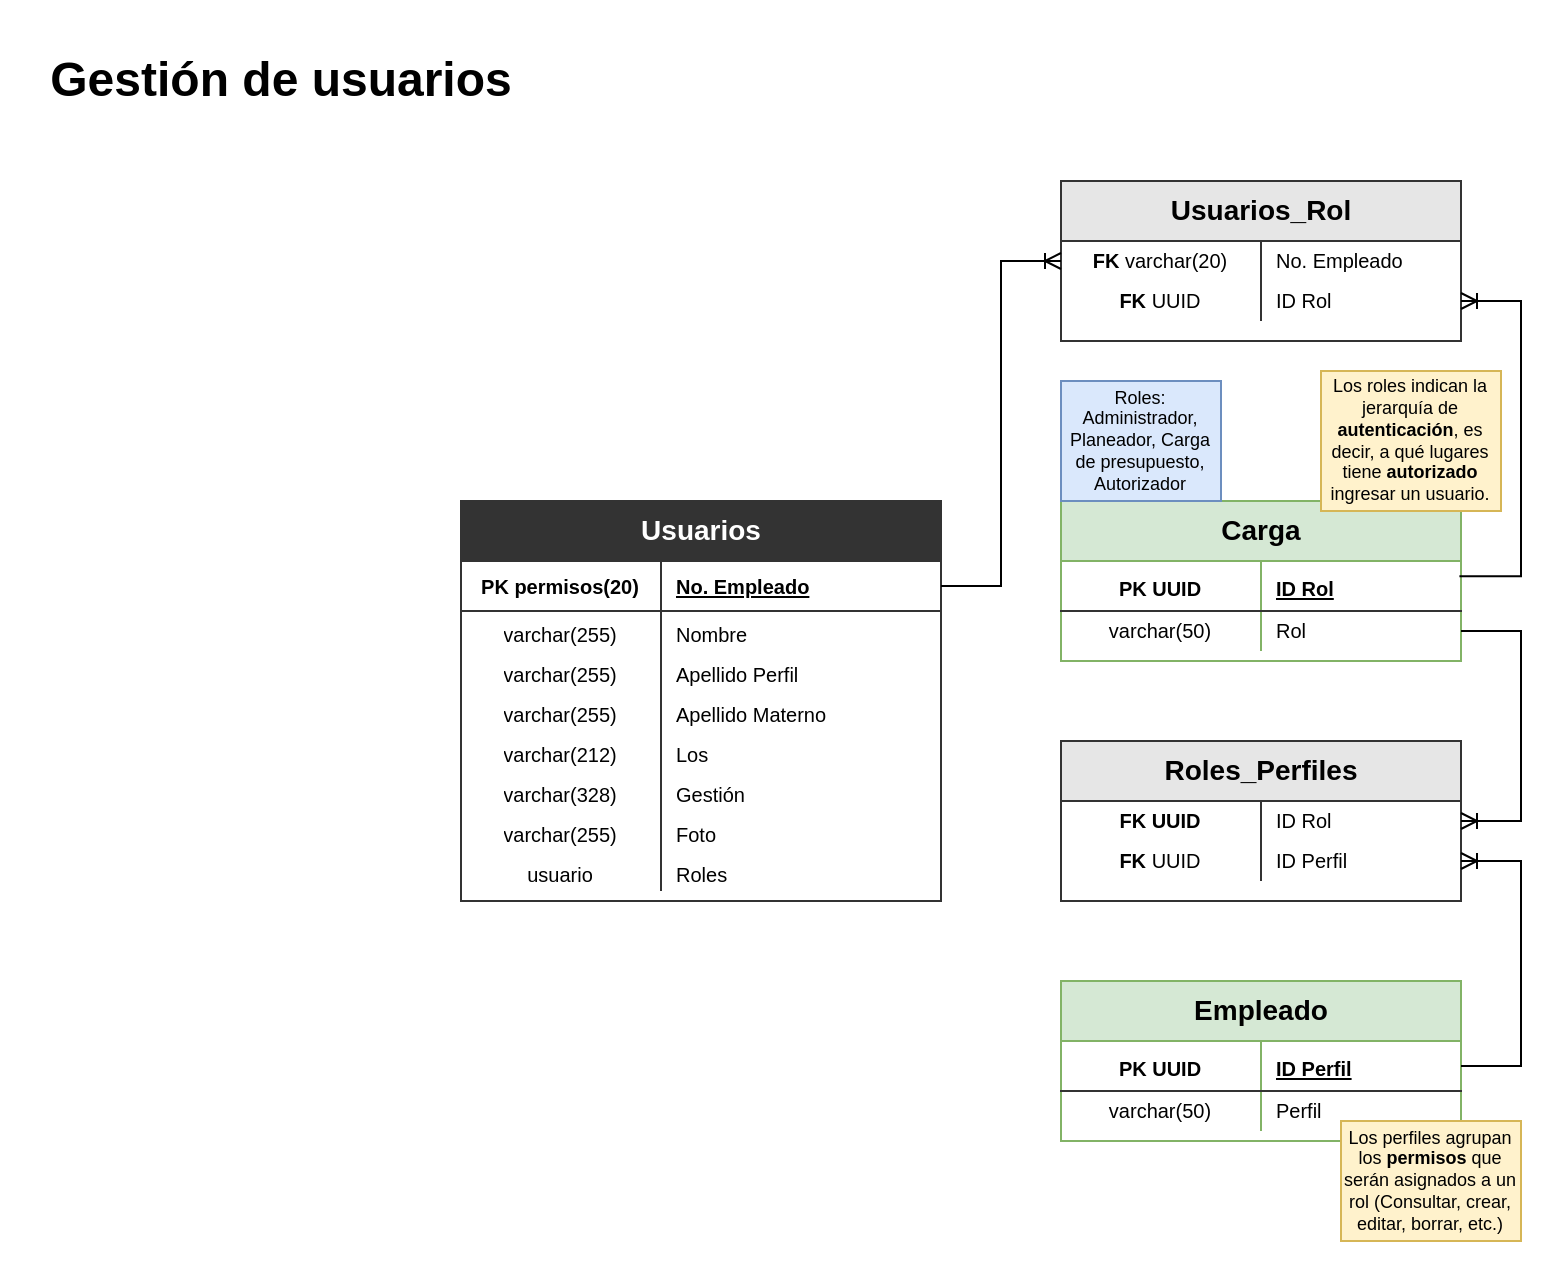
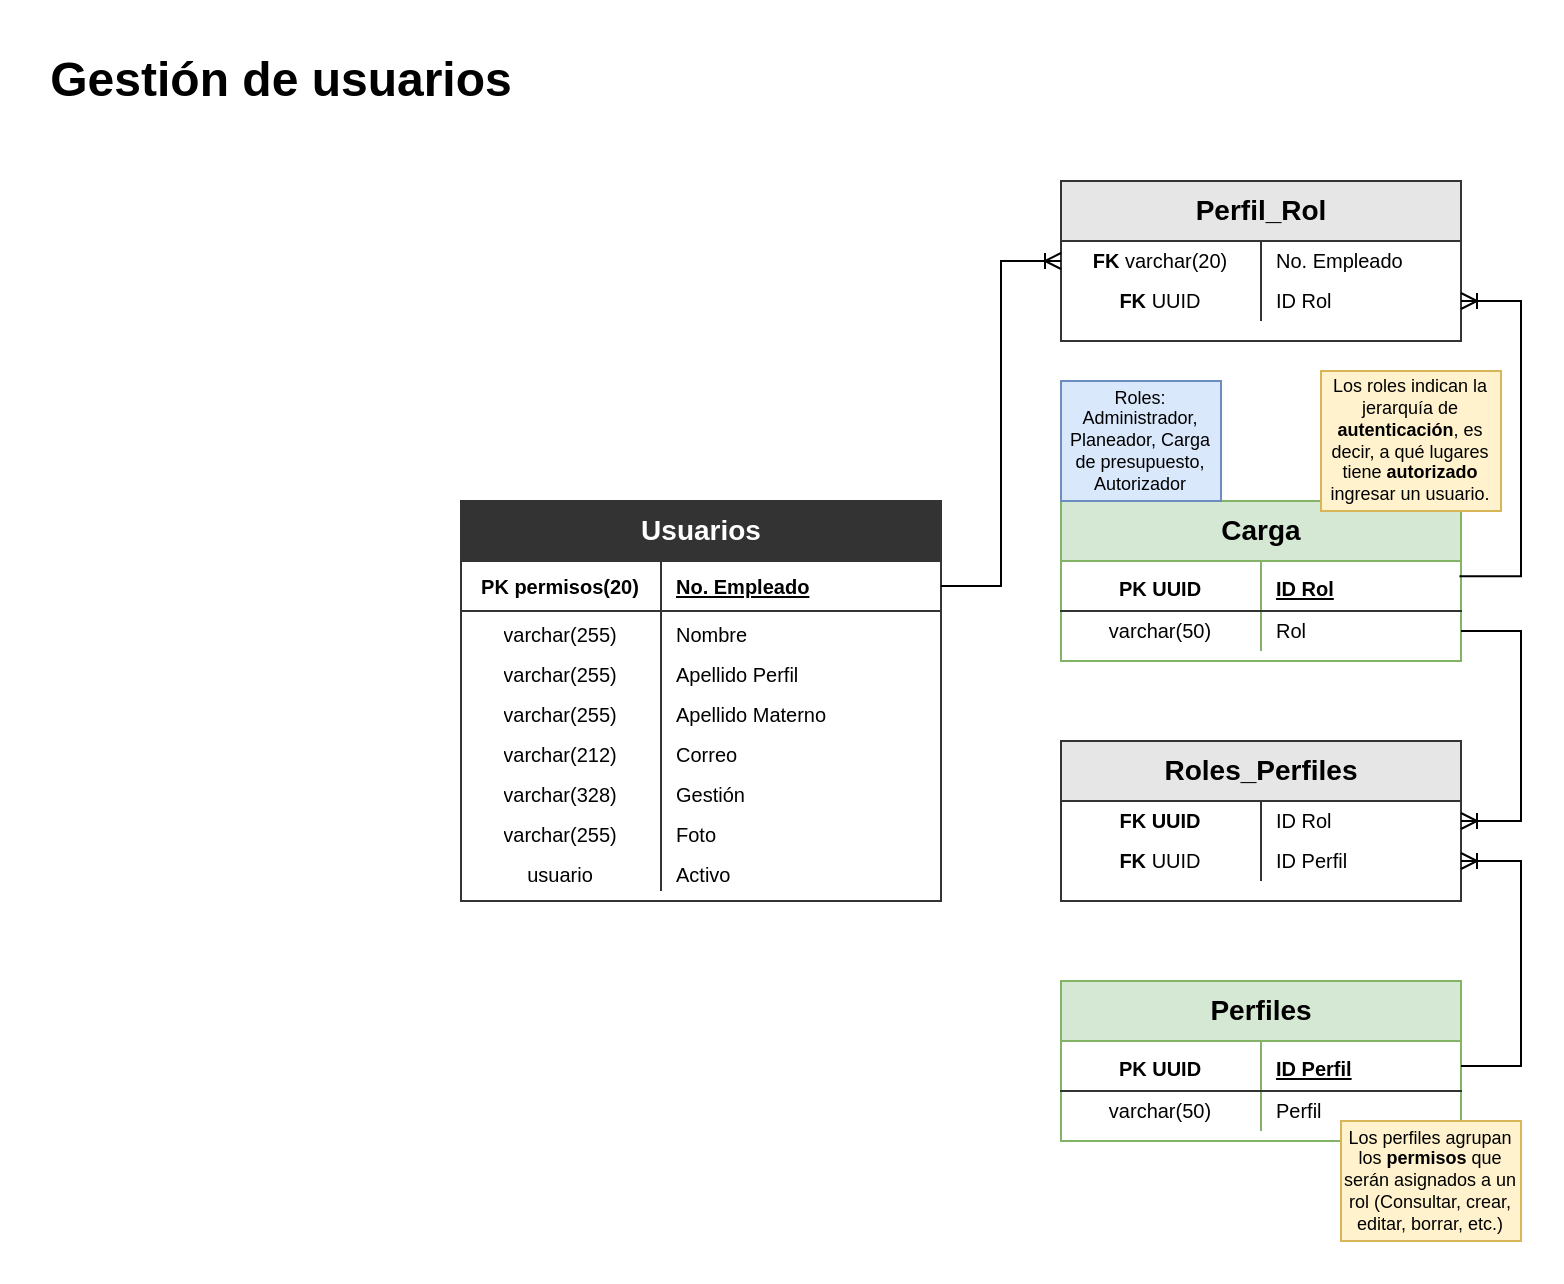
(1262, 211) -> (1262, 211)
(701, 751) -> (724, 751)
(713, 871) -> (720, 871)
(1262, 1011) -> (1262, 1011)
